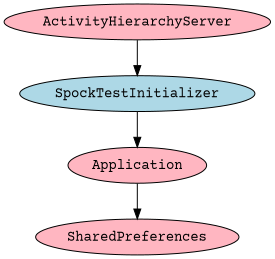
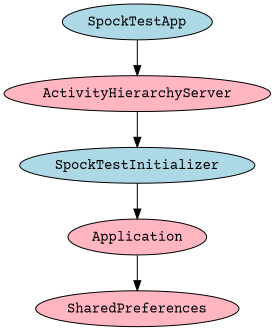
none -> (137, 22)
